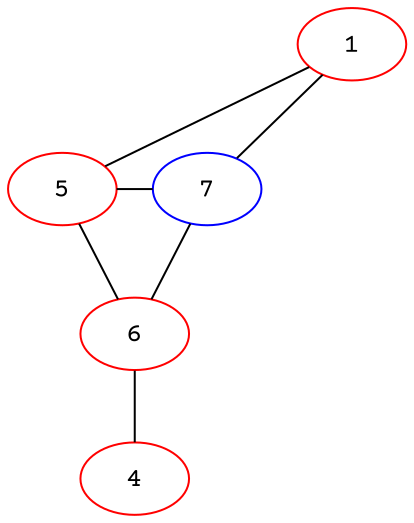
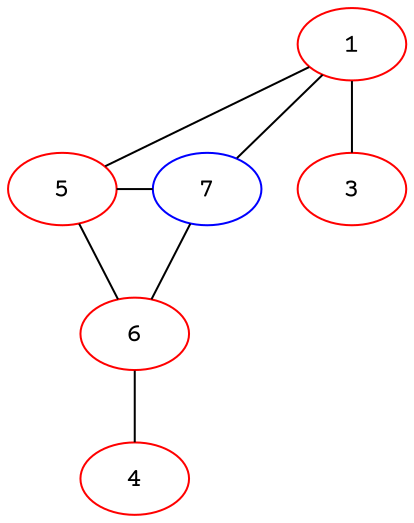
none -> (352, 189)
